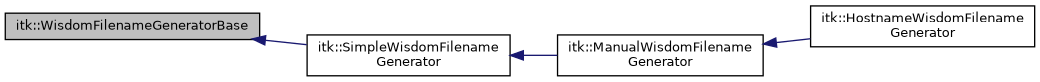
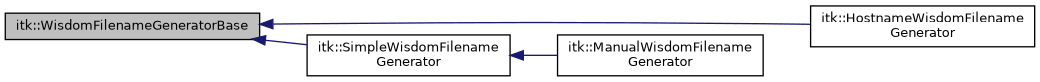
(793, 41) -> (542, 23)
